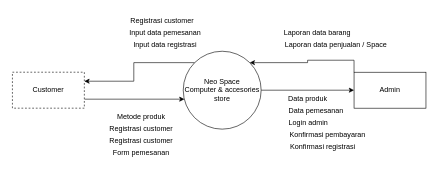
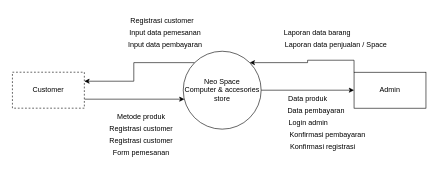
(165, 45) -> (165, 45)
(317, 111) -> (317, 111)
